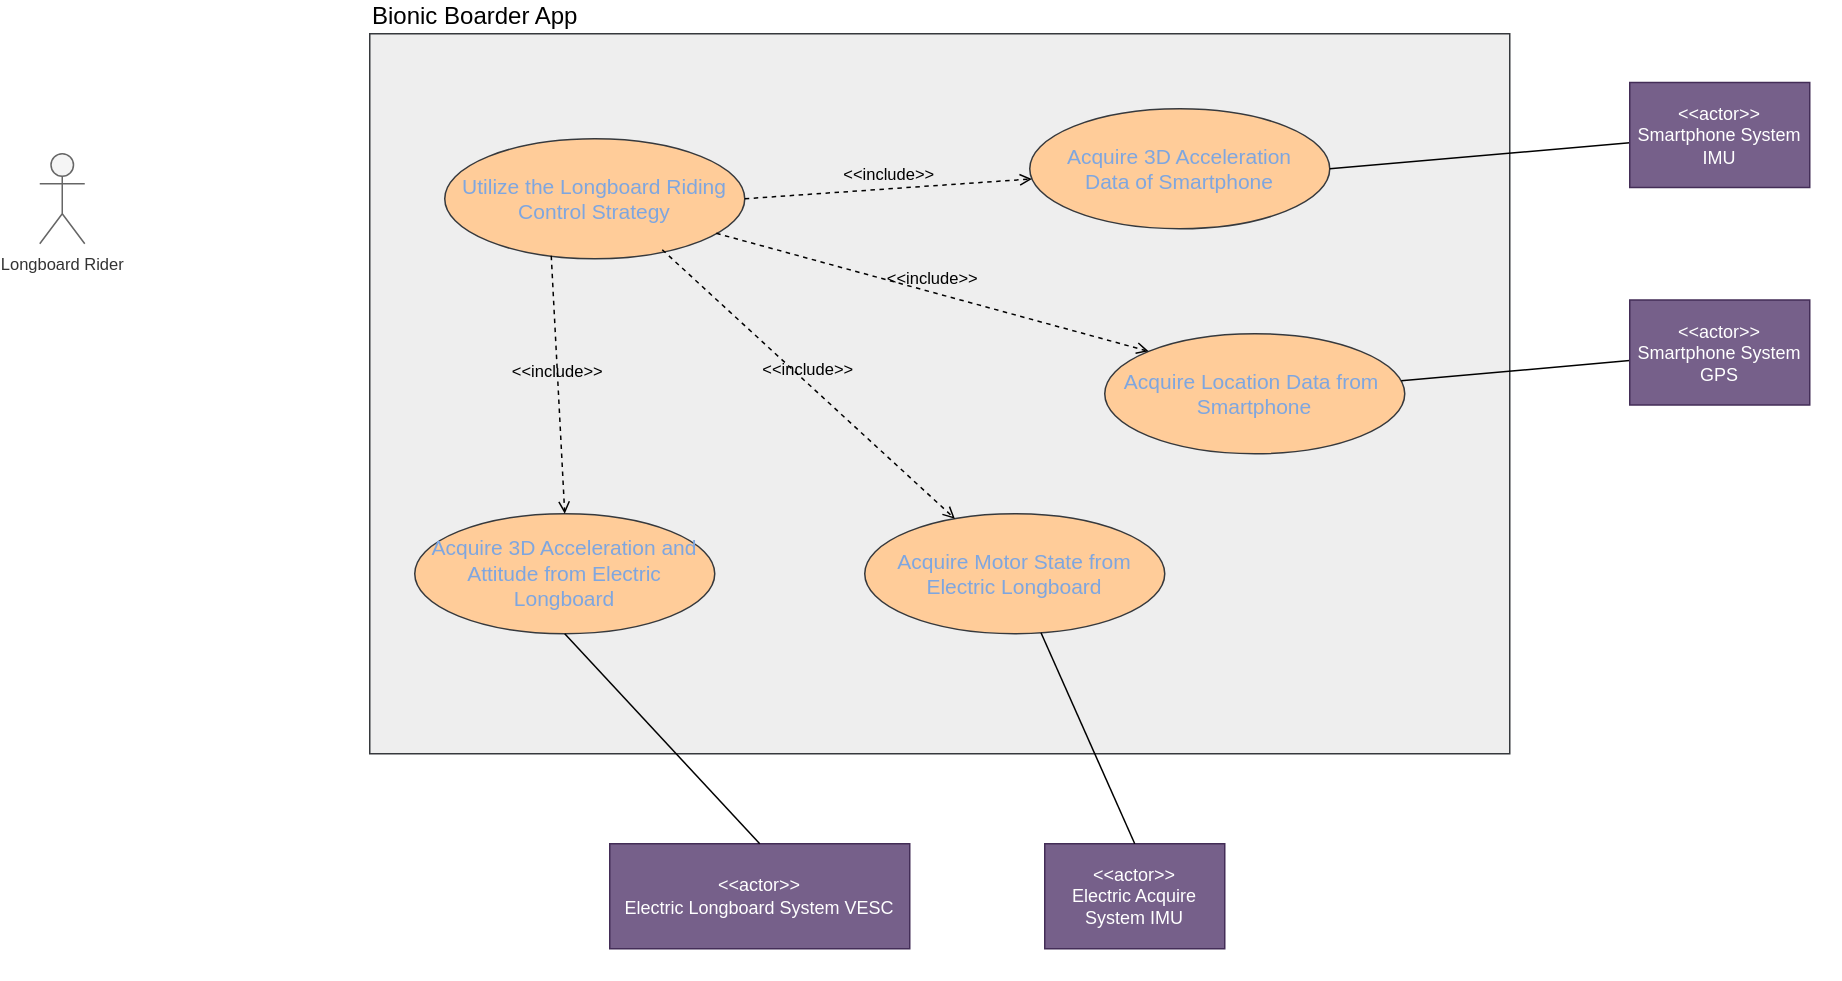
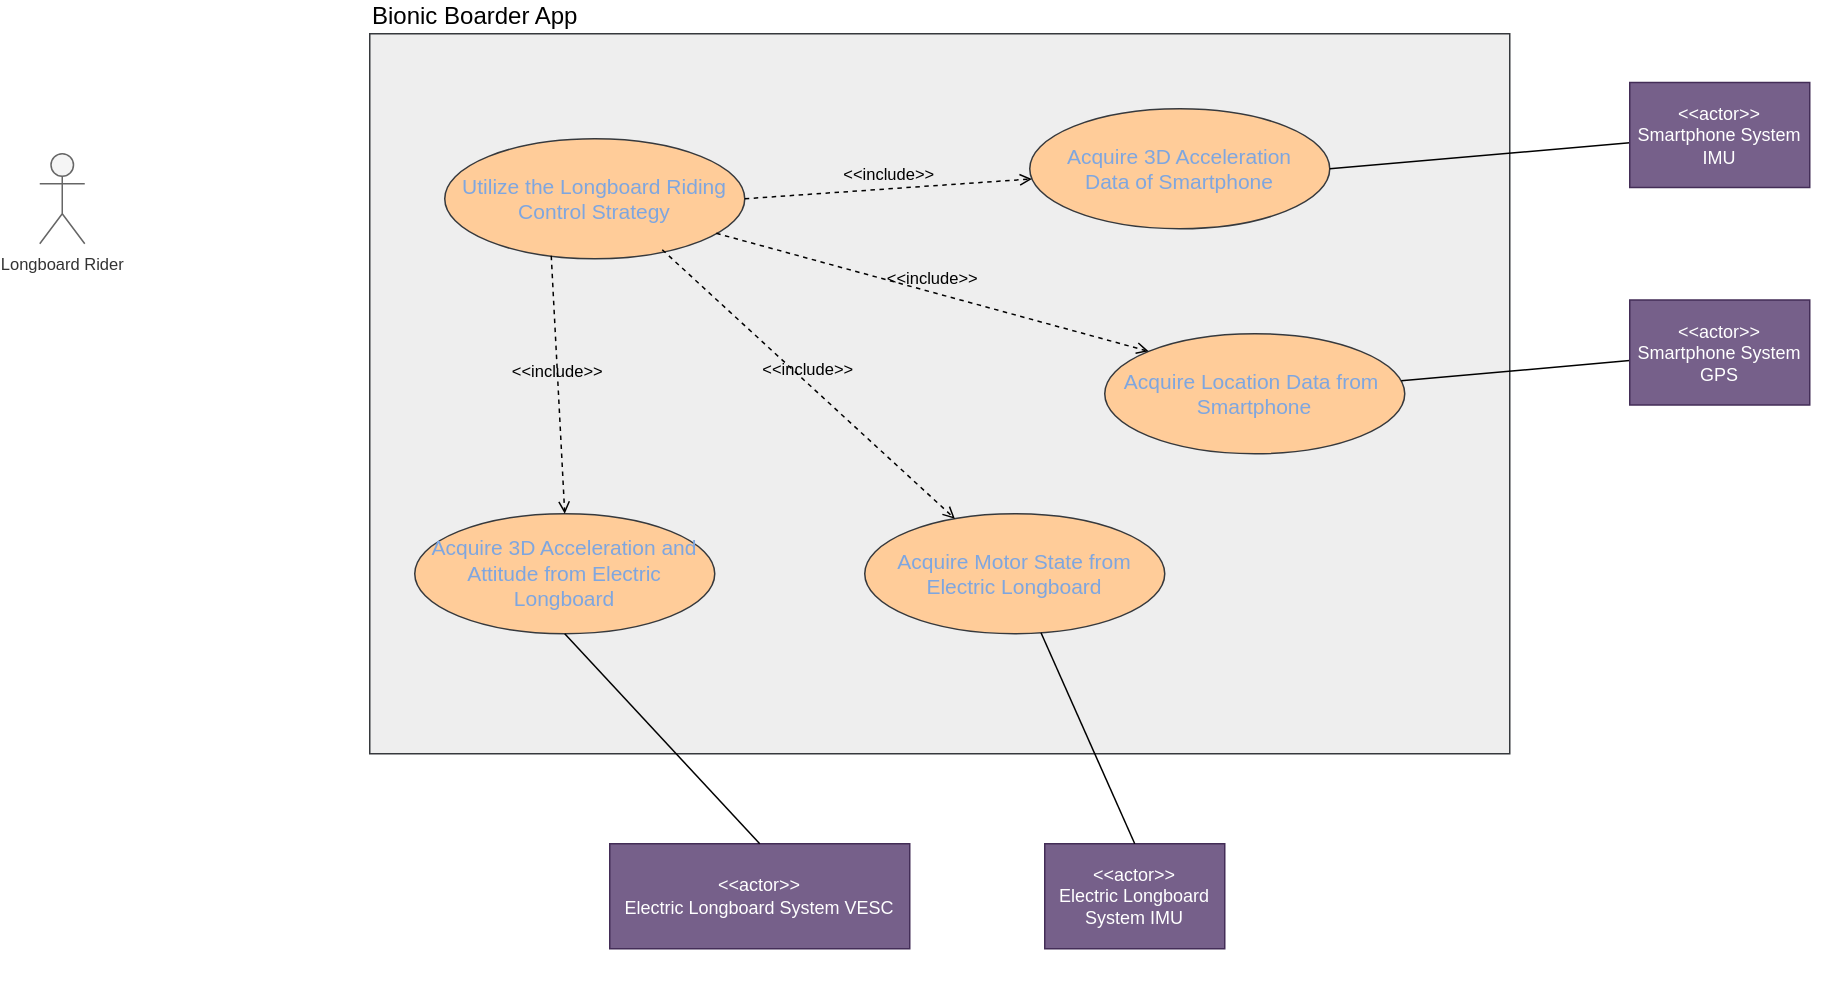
(1135, 896) -> (1135, 896)
